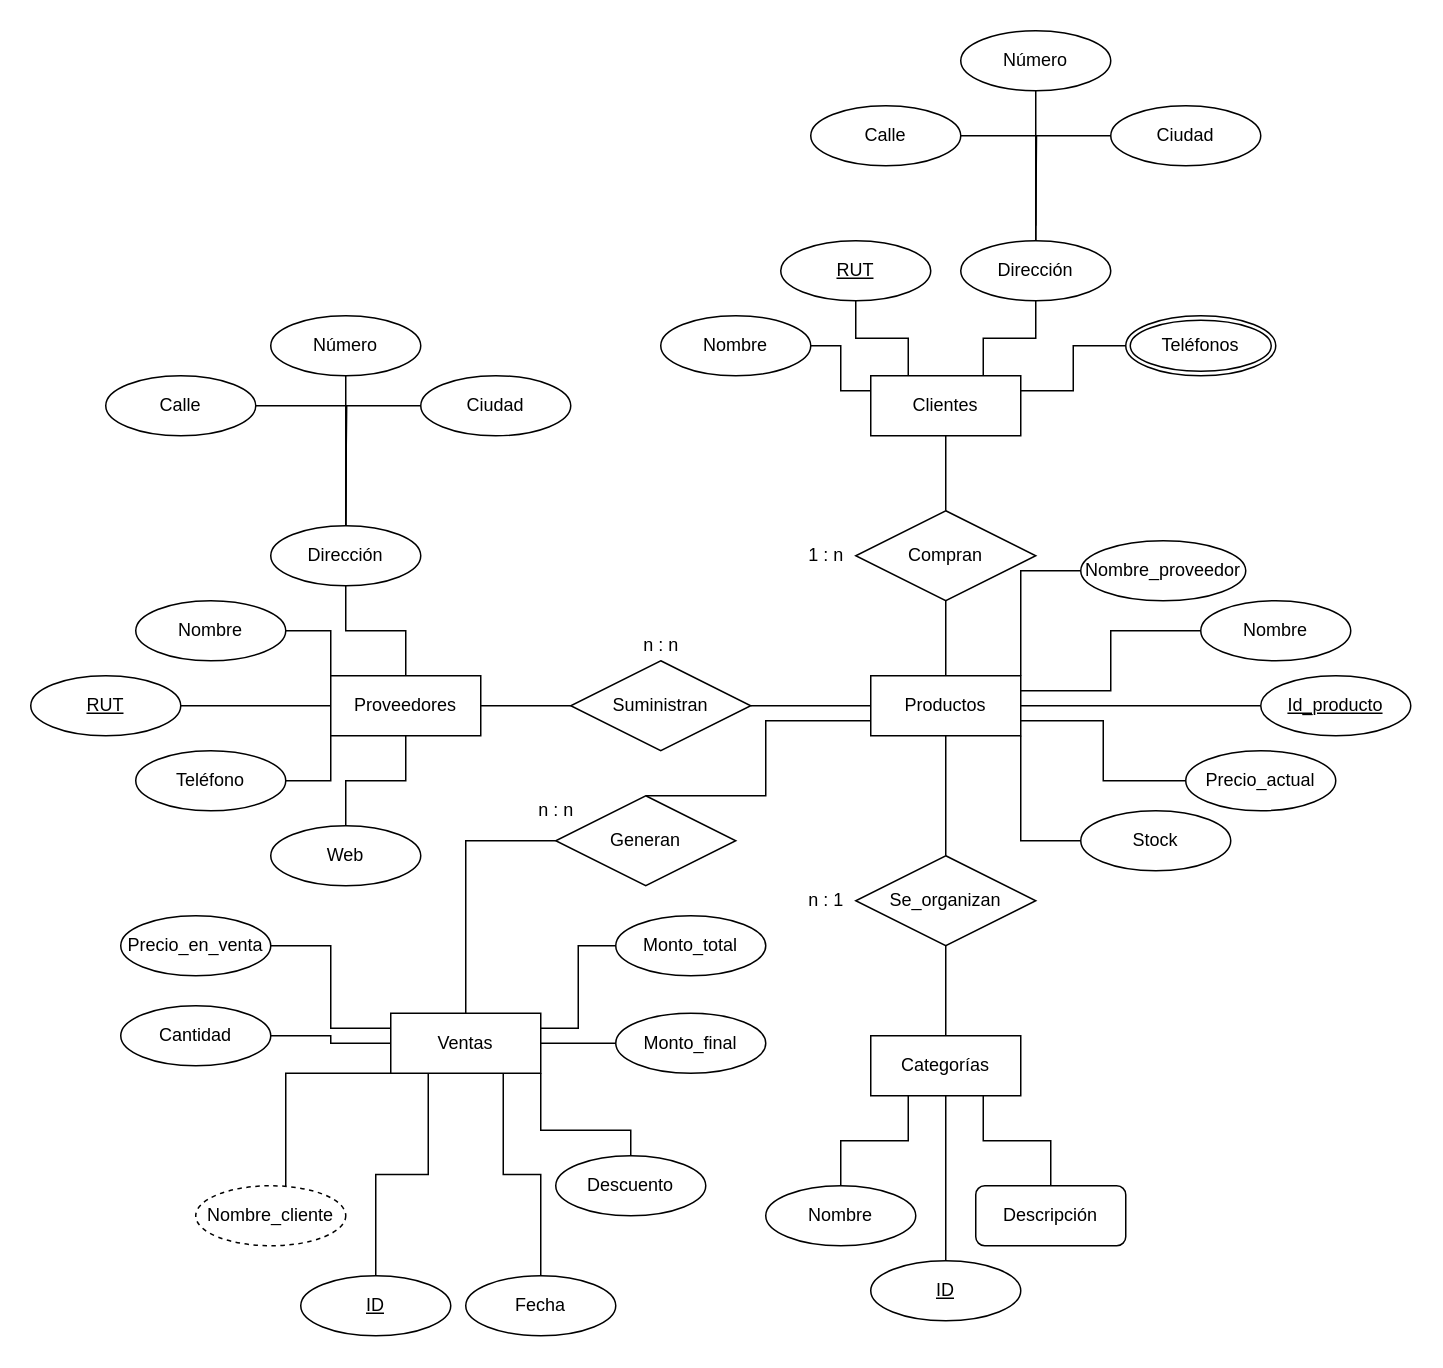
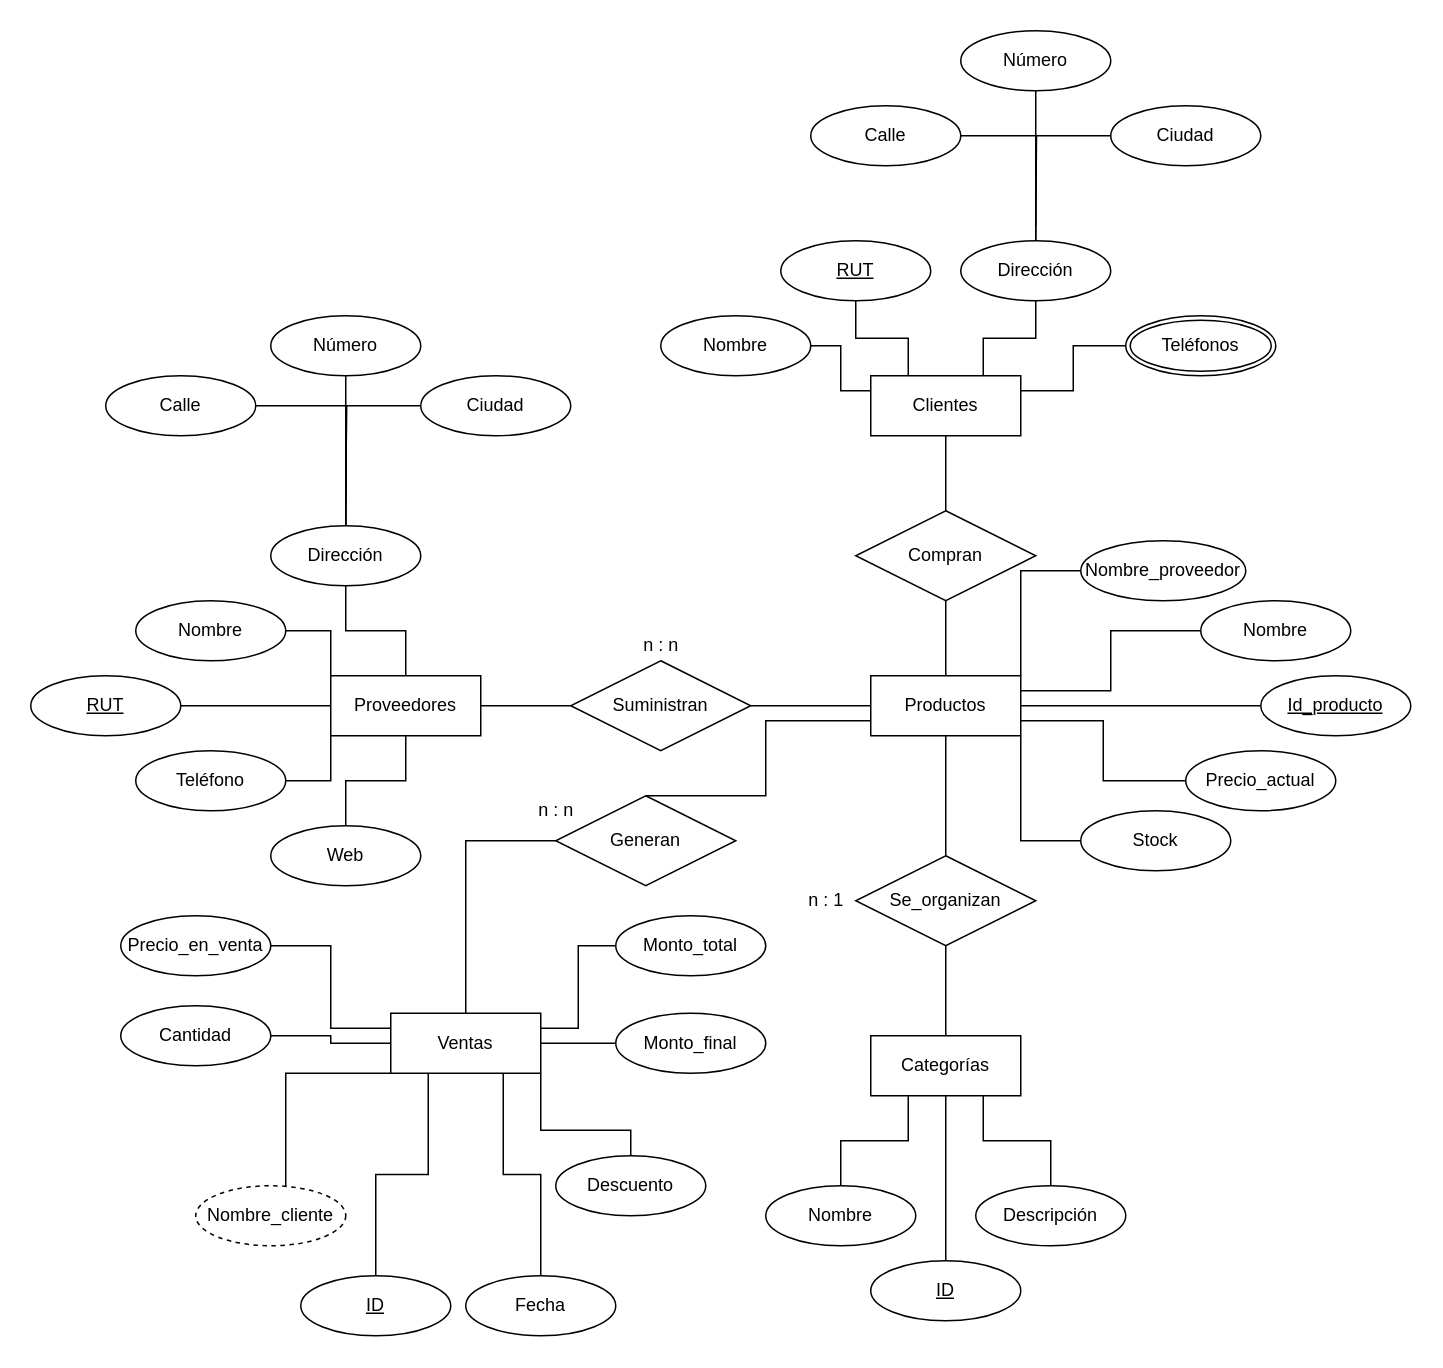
(826, 556) -> none
(1051, 1216) -> (1051, 1216)
